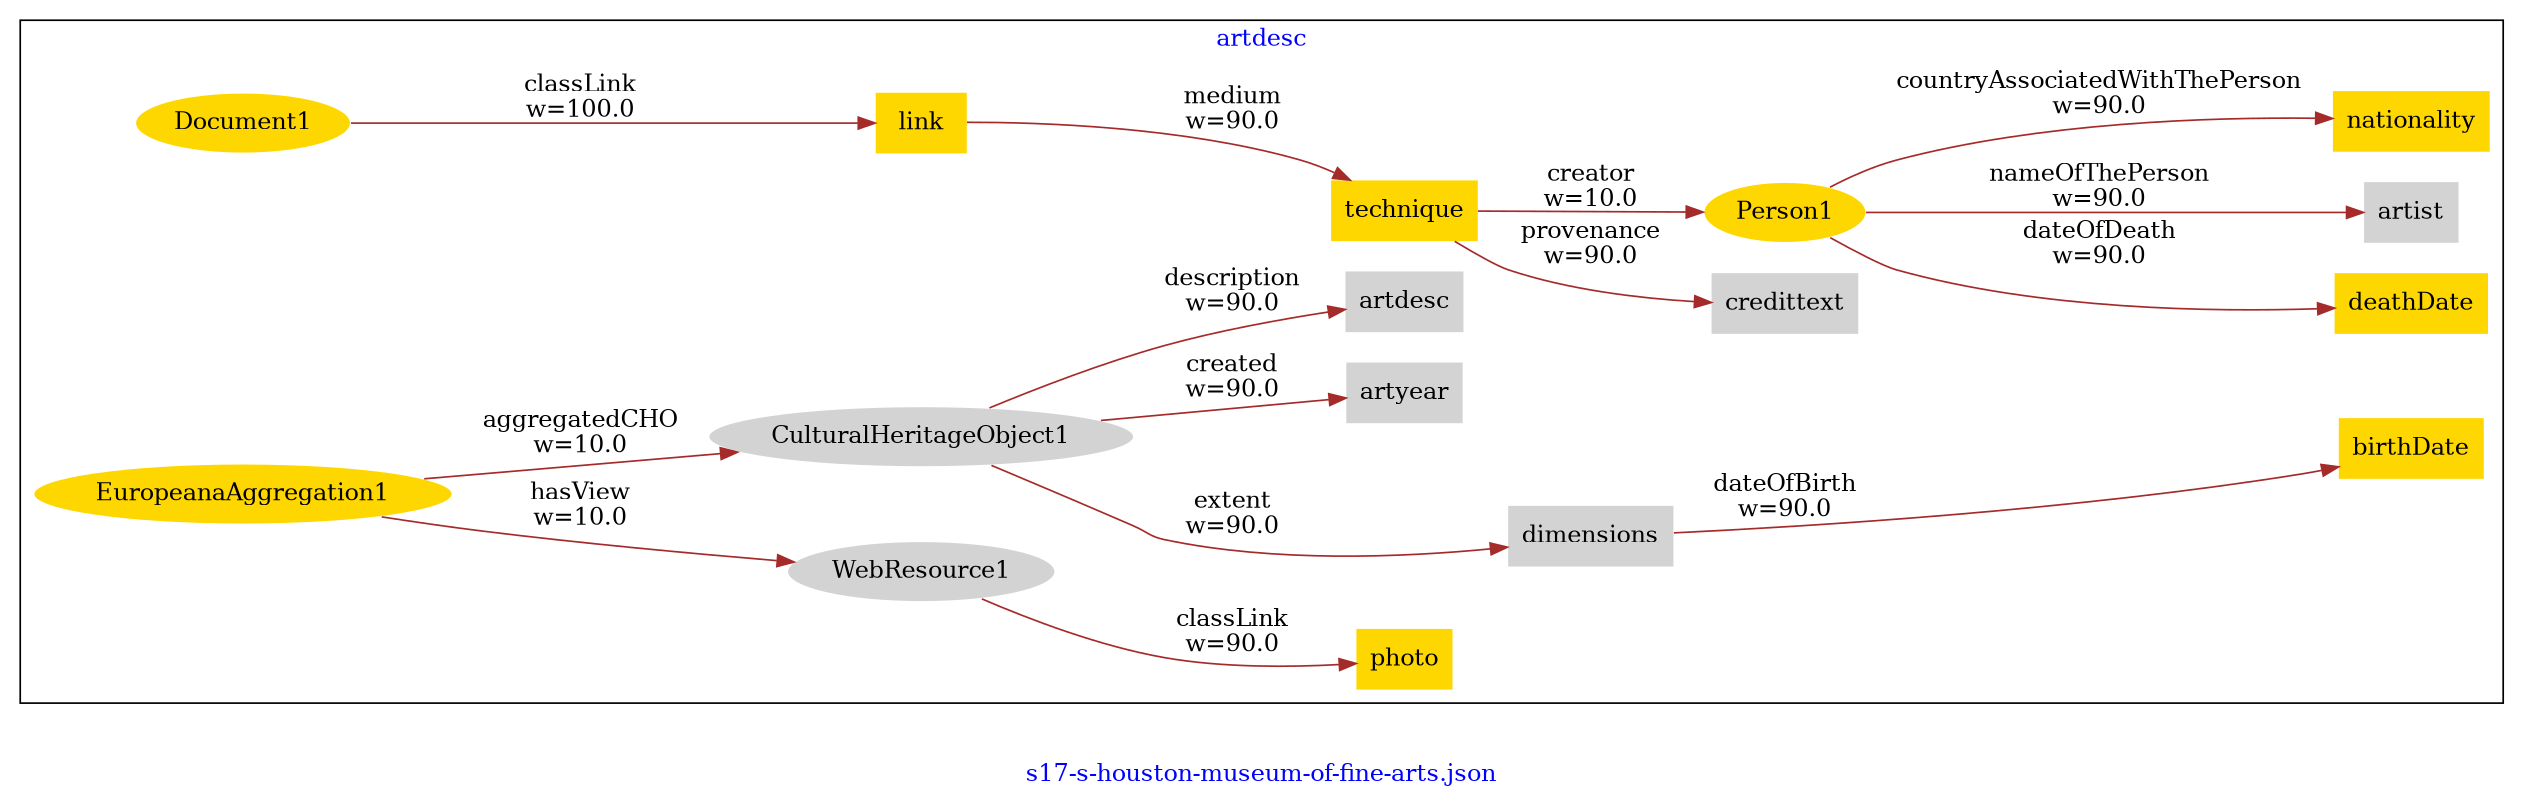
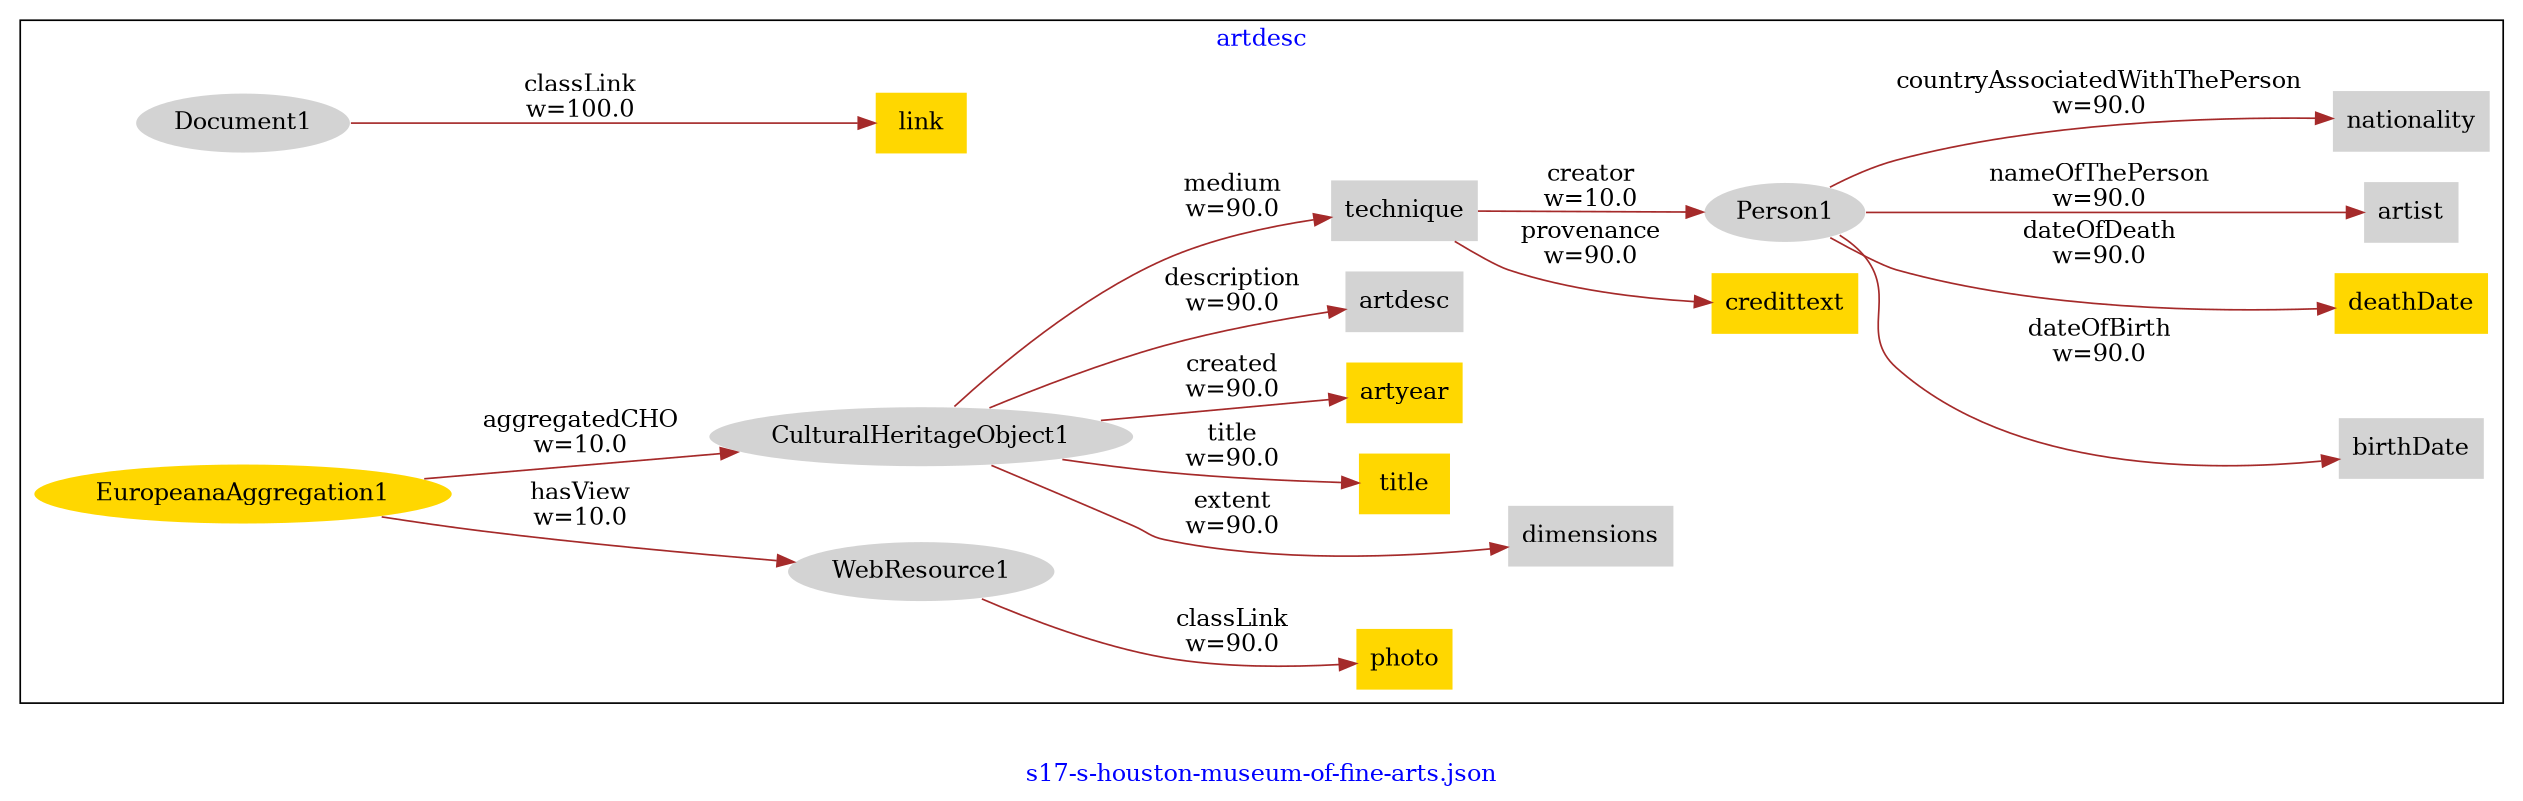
(2411, 121) -> (2411, 121)
(243, 123) -> (243, 123)
(1153, 132) -> (1119, 283)
(1404, 211) -> (1404, 211)
(1785, 212) -> (1785, 212)
(1785, 304) -> (1785, 304)
(1404, 393) -> (1404, 393)
(2411, 449) -> (2411, 449)
none -> (1404, 484)
(1999, 511) -> (2025, 437)
